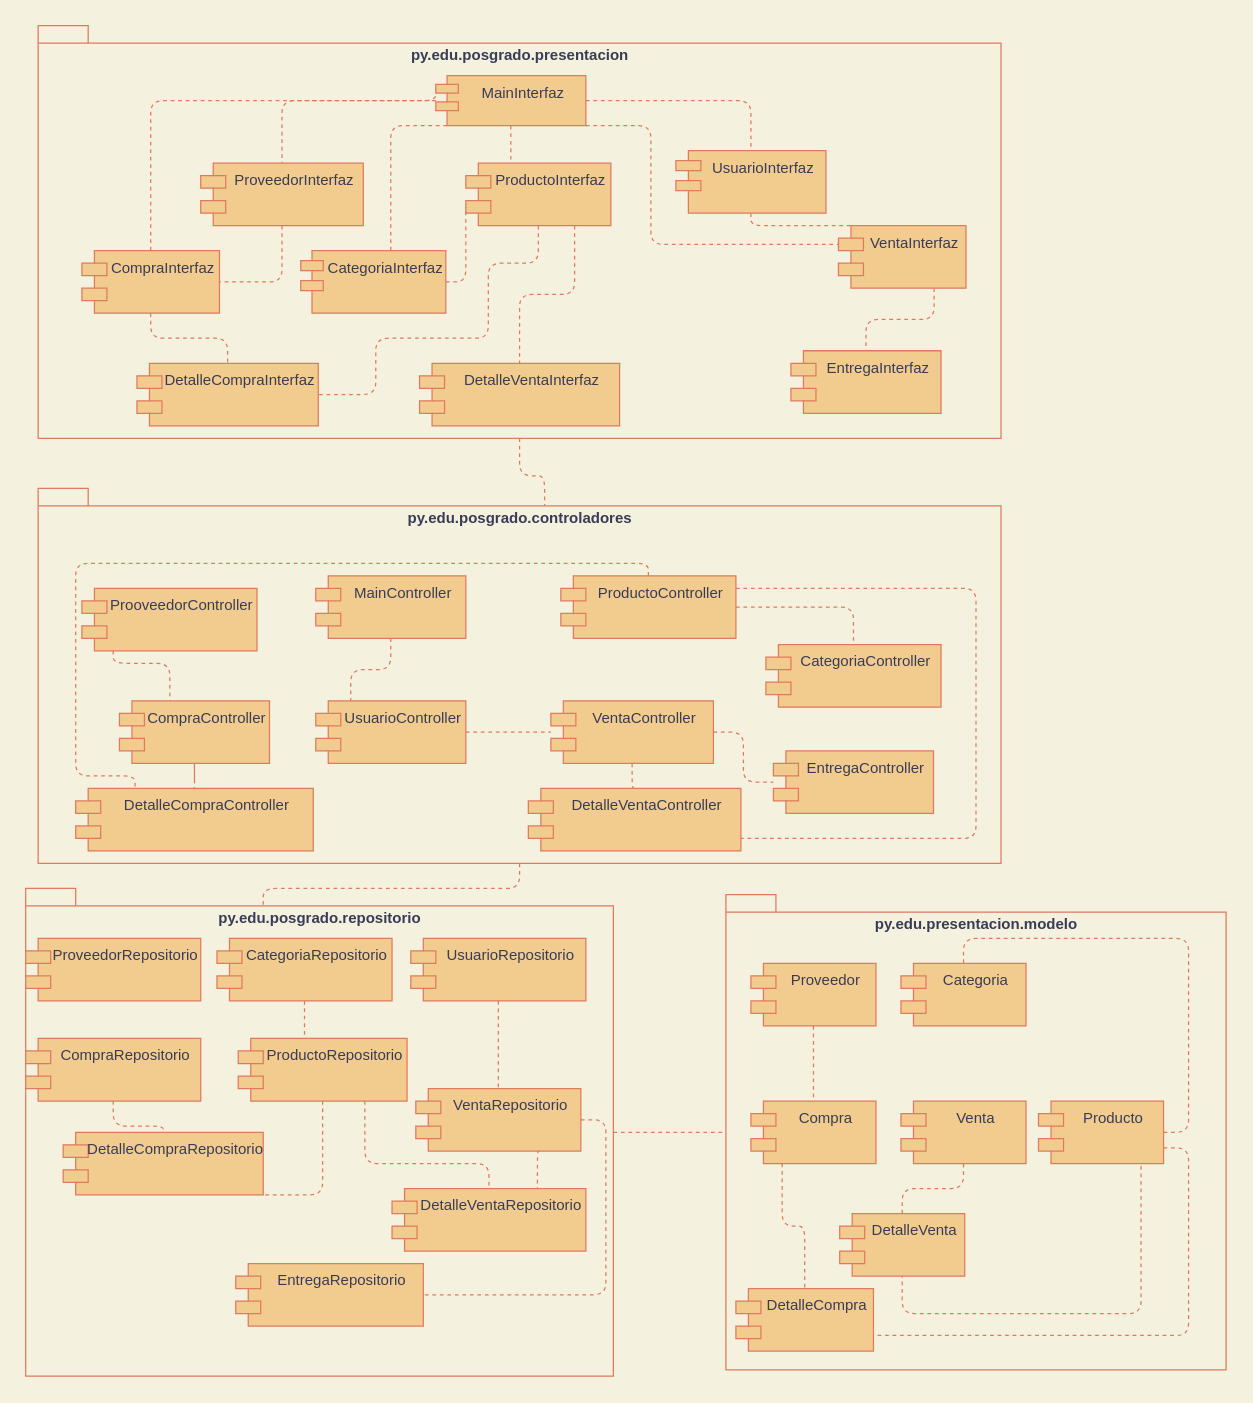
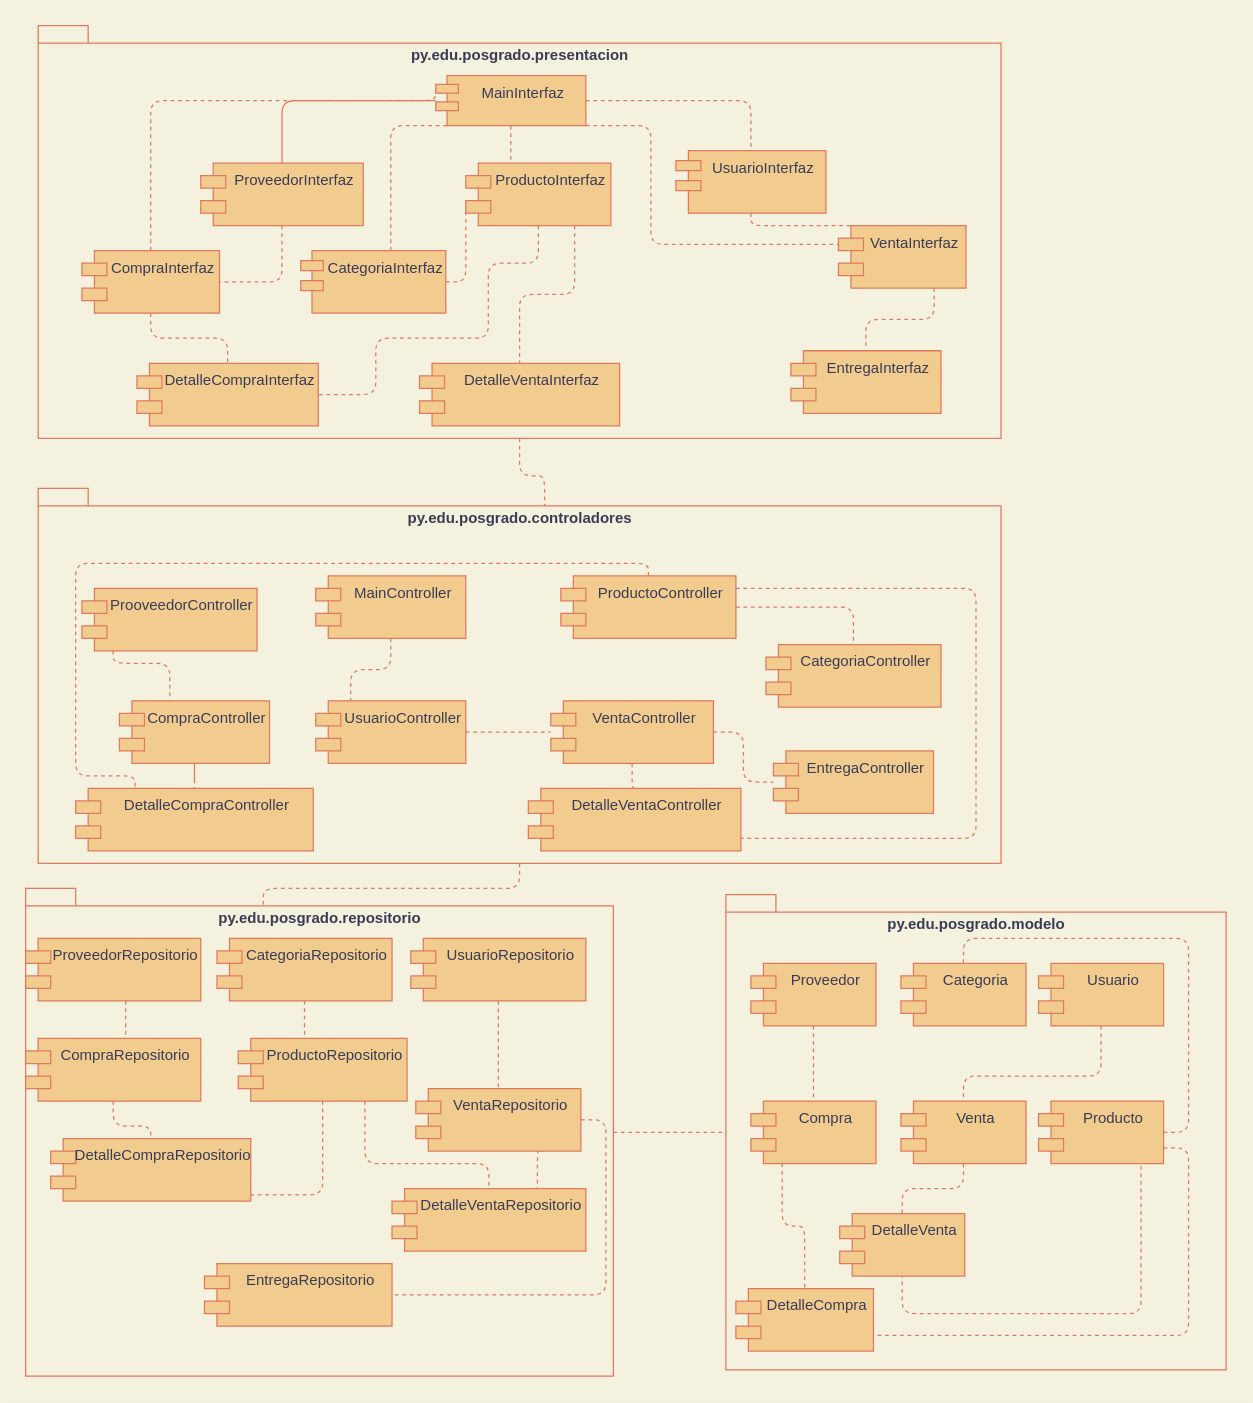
(282, 132) -> (282, 132)
(976, 925) -> (976, 925)
none -> (1101, 994)
none -> (126, 1020)
none -> (1046, 1076)
(163, 1163) -> (151, 1169)
(329, 1294) -> (298, 1294)
